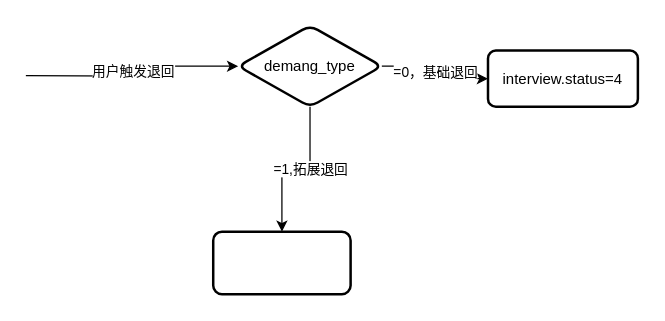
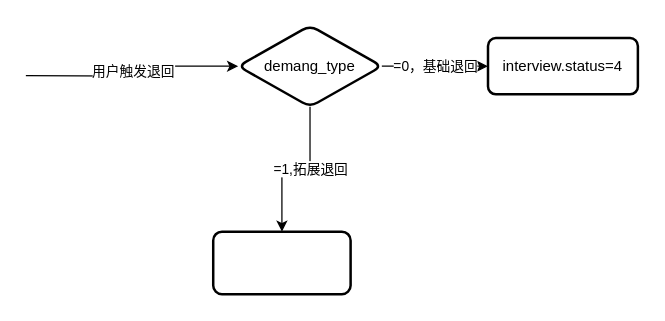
(563, 79) -> (563, 66)
